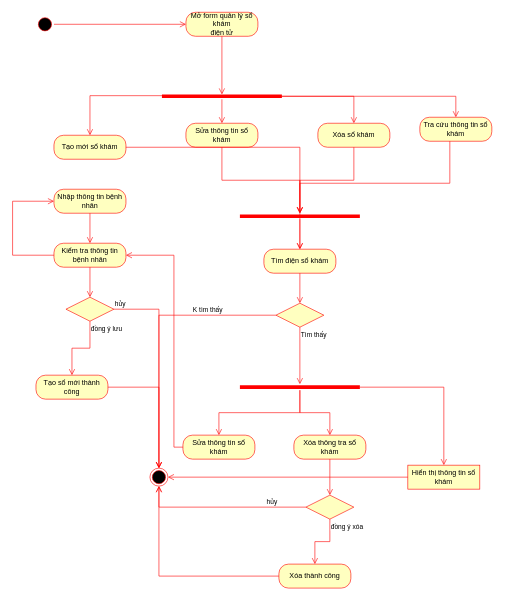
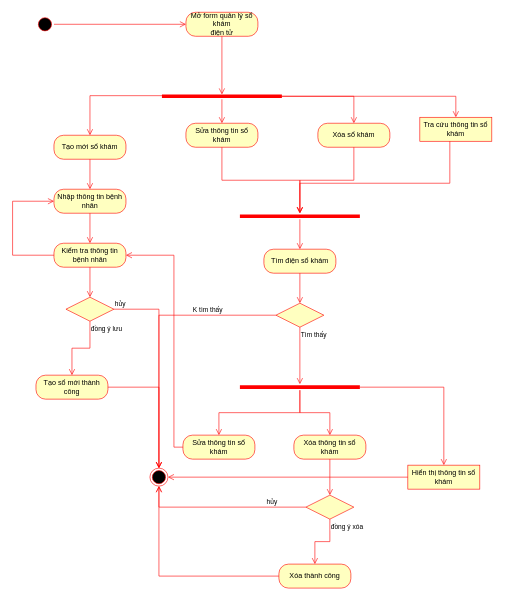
(456, 129) -> (456, 129)
(288, 147) -> (90, 184)
(330, 447) -> (330, 447)
